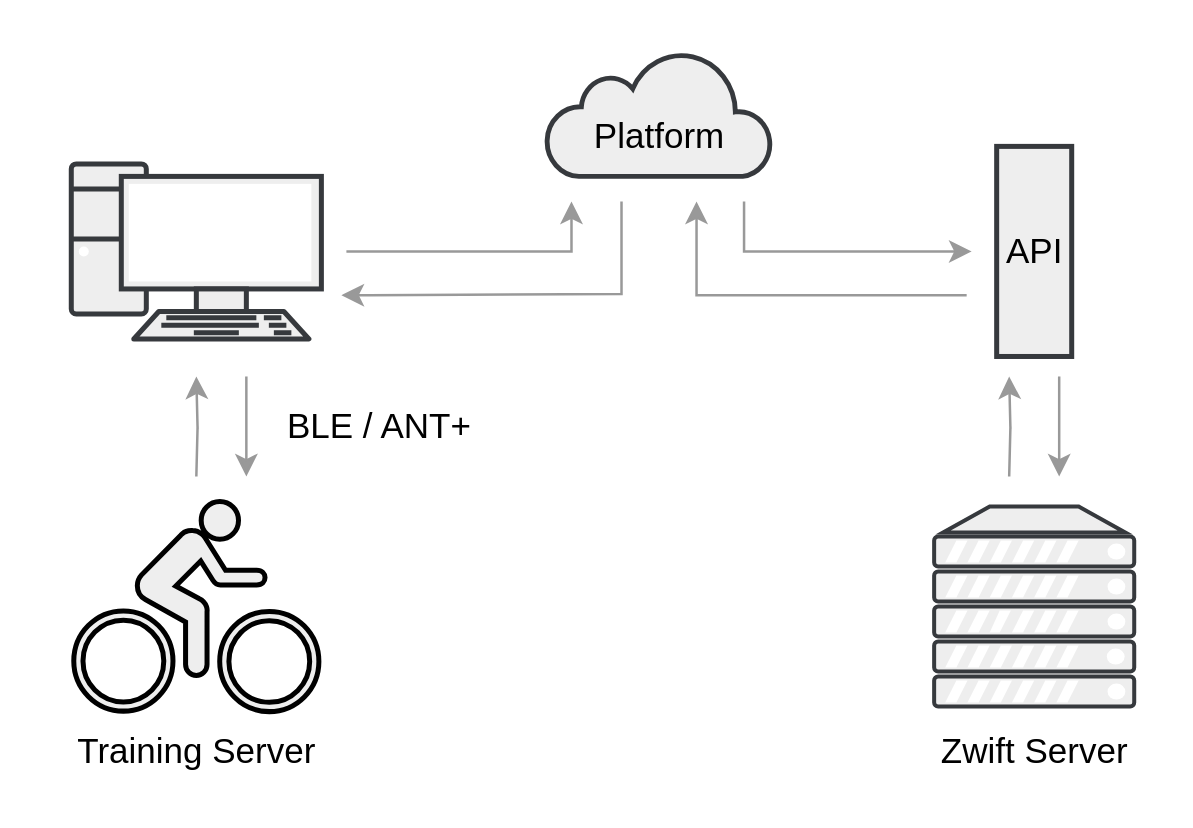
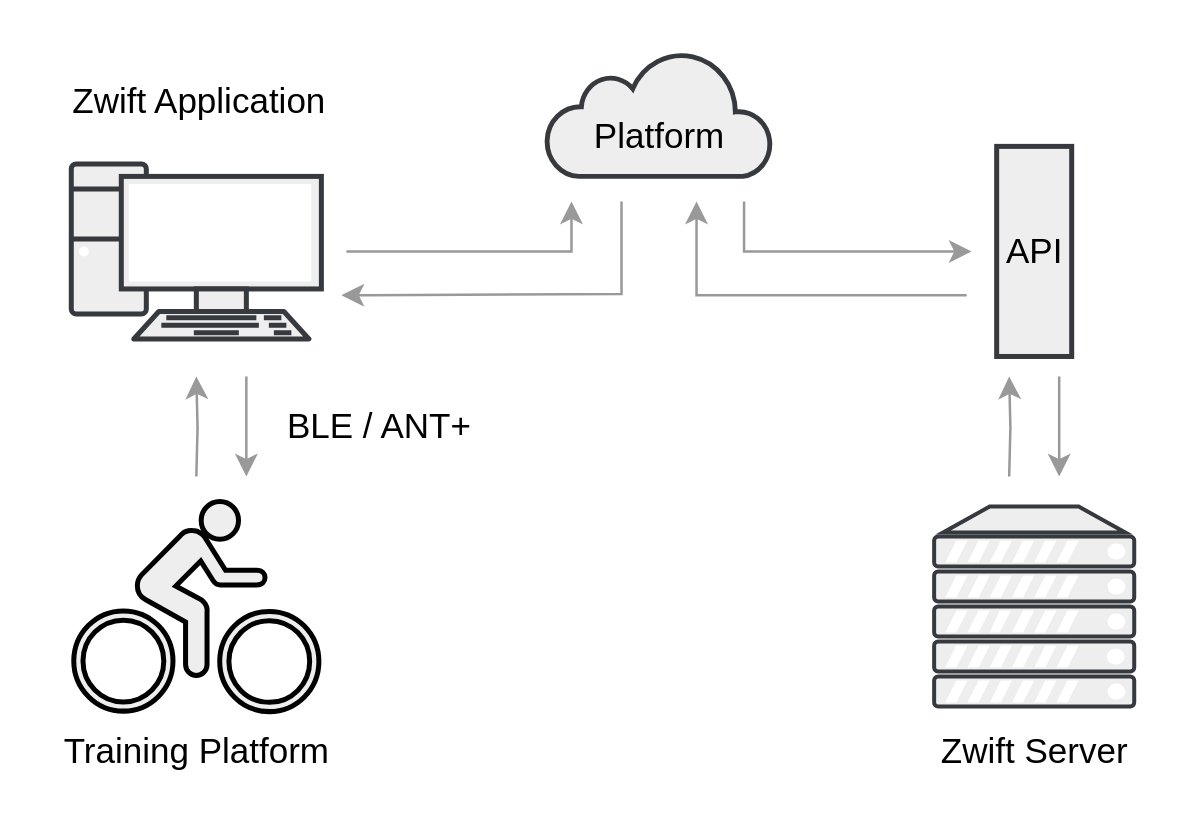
none -> (198, 101)
(198, 751) -> (198, 751)
